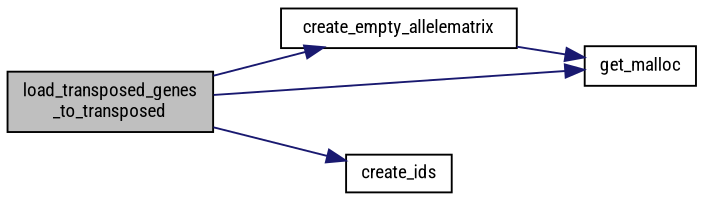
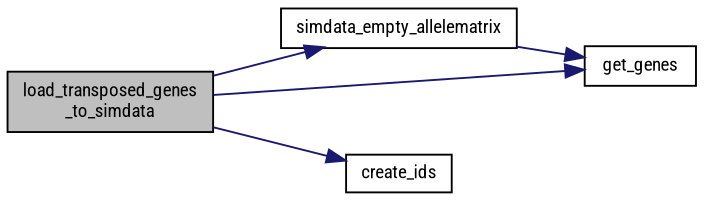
(399, 28) -> (399, 28)
(640, 66) -> (640, 66)
(110, 102) -> (110, 102)
